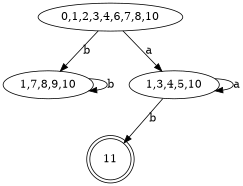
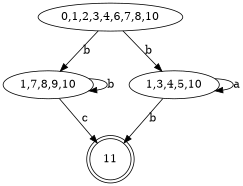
(149, 51) -> (149, 51)
none -> (76, 118)
